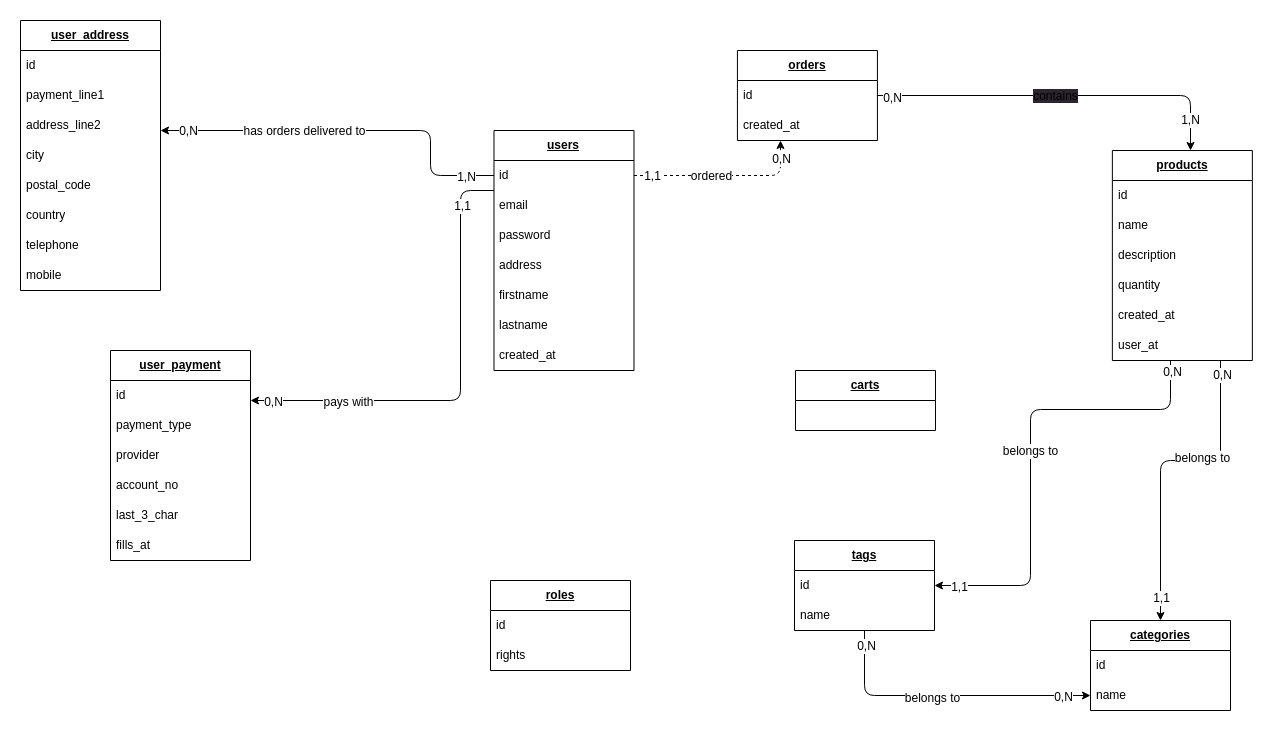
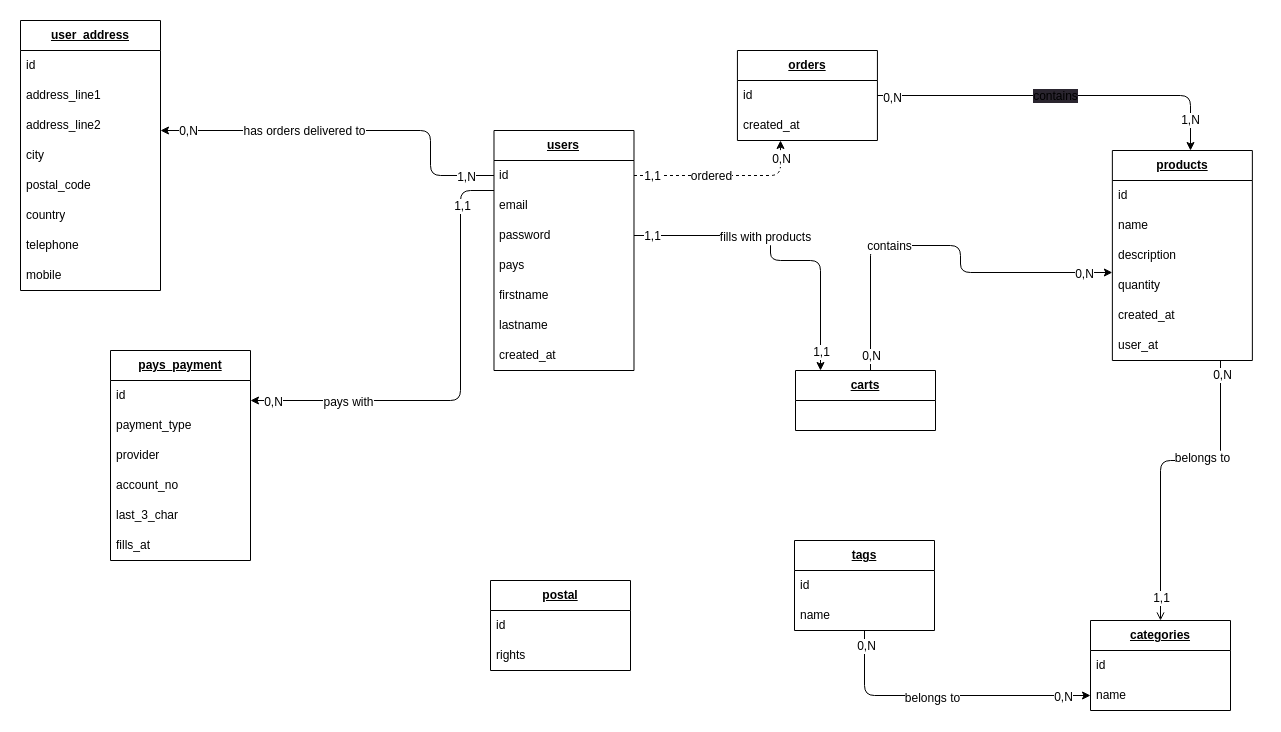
(67, 96) -> (67, 96)
none -> (935, 246)
none -> (771, 253)
(523, 266) -> (513, 266)
(181, 366) -> (181, 366)
(1031, 453) -> none
(561, 596) -> (561, 596)
(1161, 612) -> (1161, 614)
